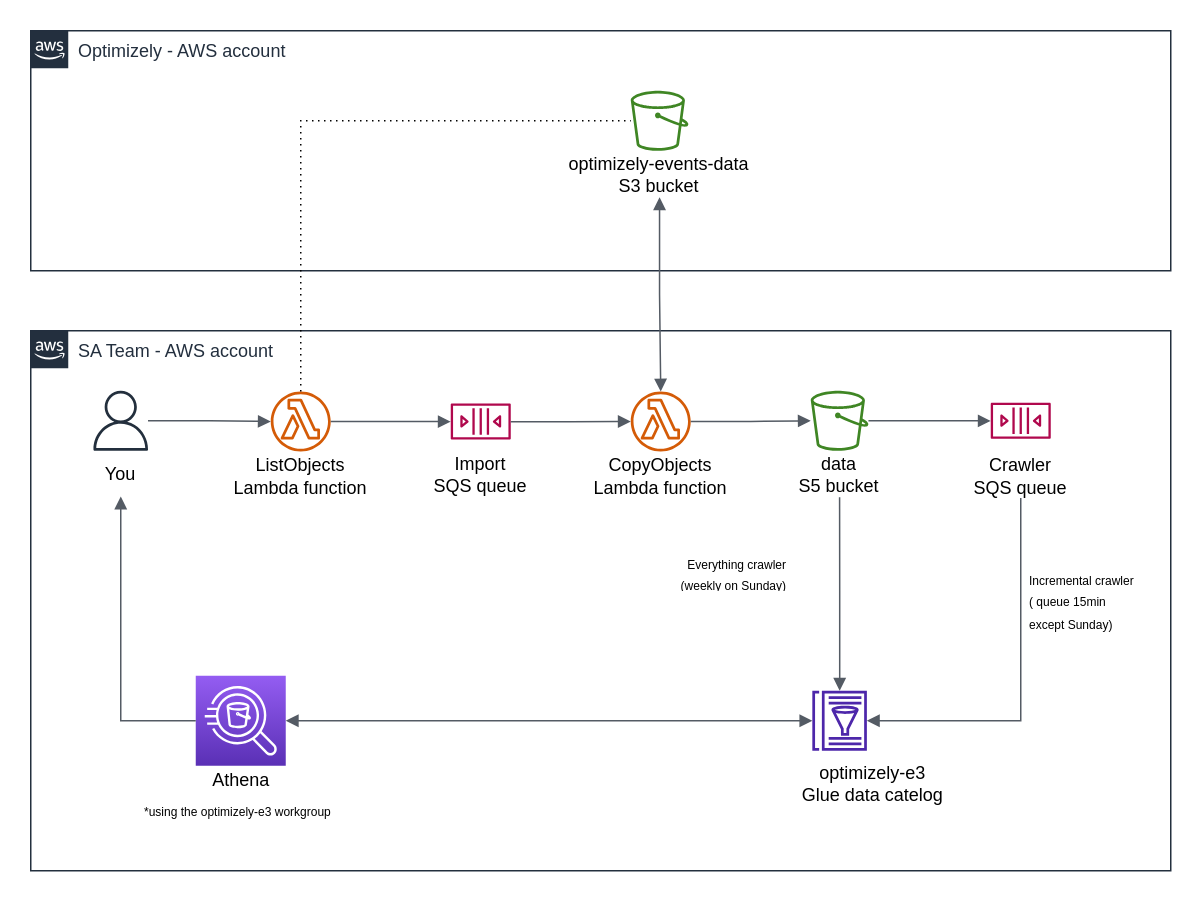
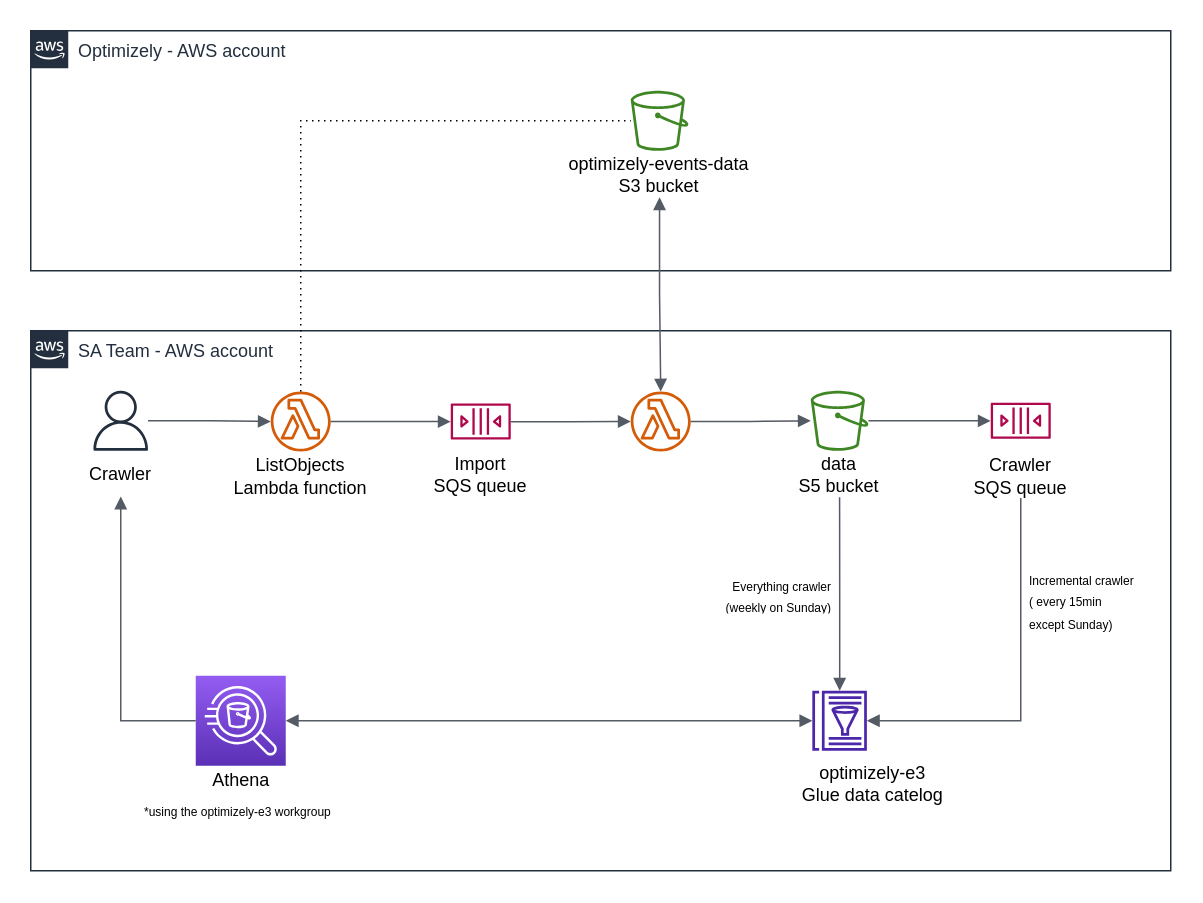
(121, 475) -> (121, 475)
(661, 476) -> none
(728, 571) -> (773, 593)
(1090, 601) -> (1090, 601)
